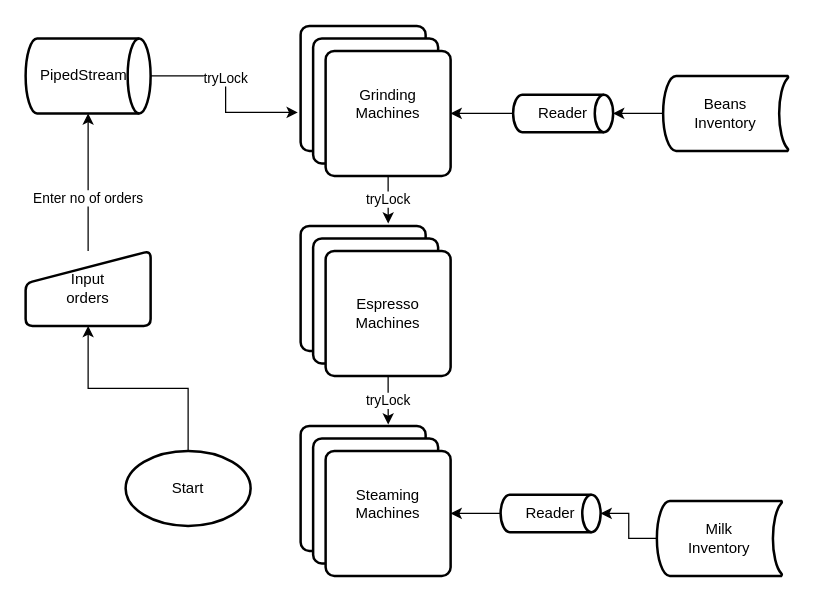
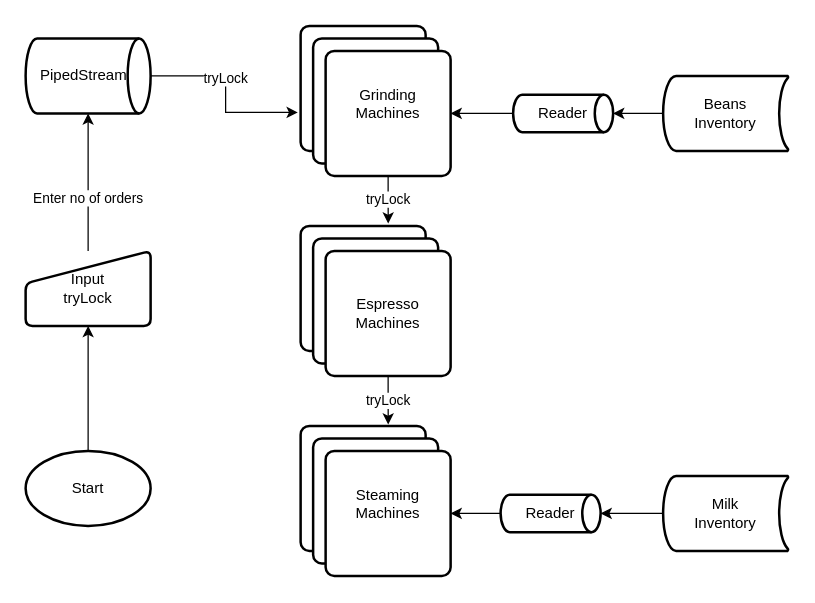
(88, 288) -> (88, 288)
(188, 488) -> (88, 488)
(719, 538) -> (726, 513)
